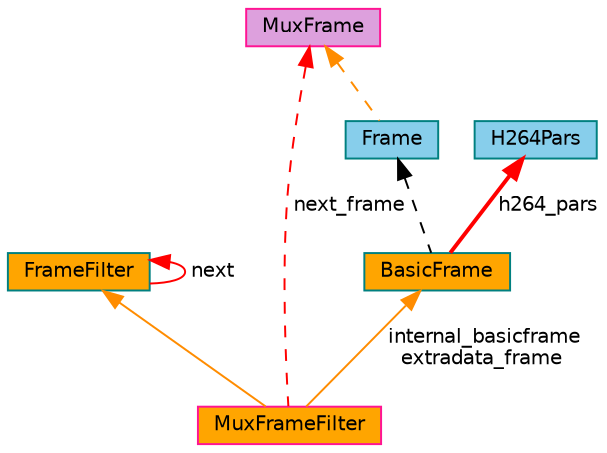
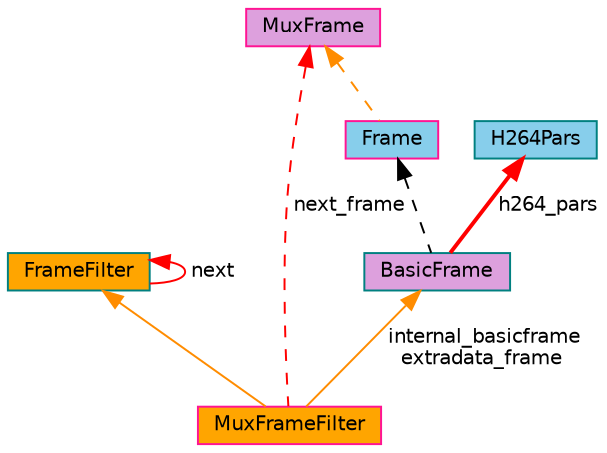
(392, 140) -> (392, 140)
(437, 272) -> (437, 272)
